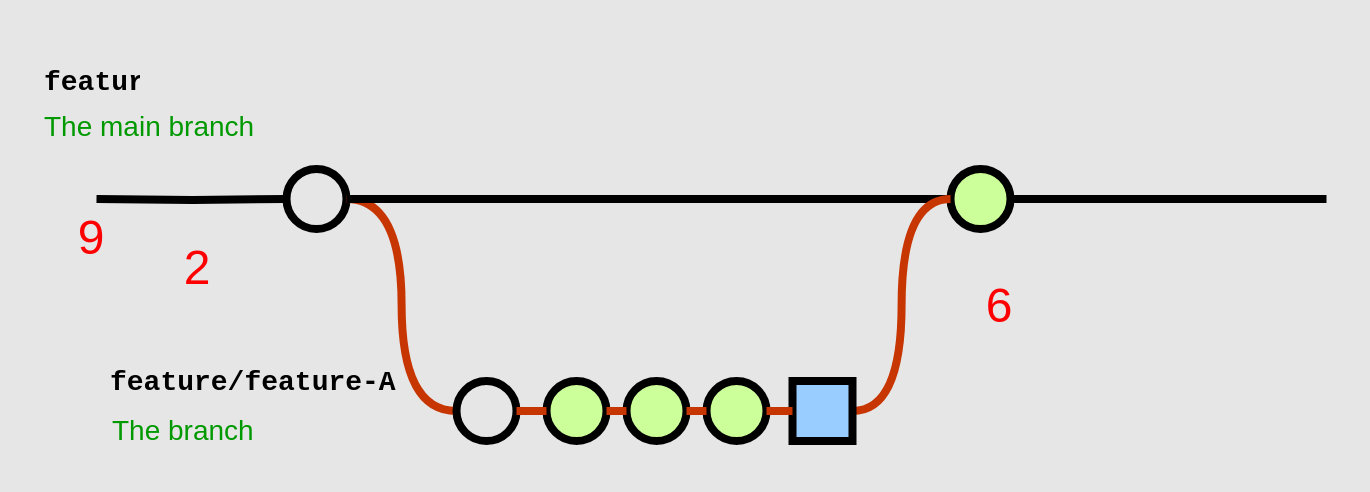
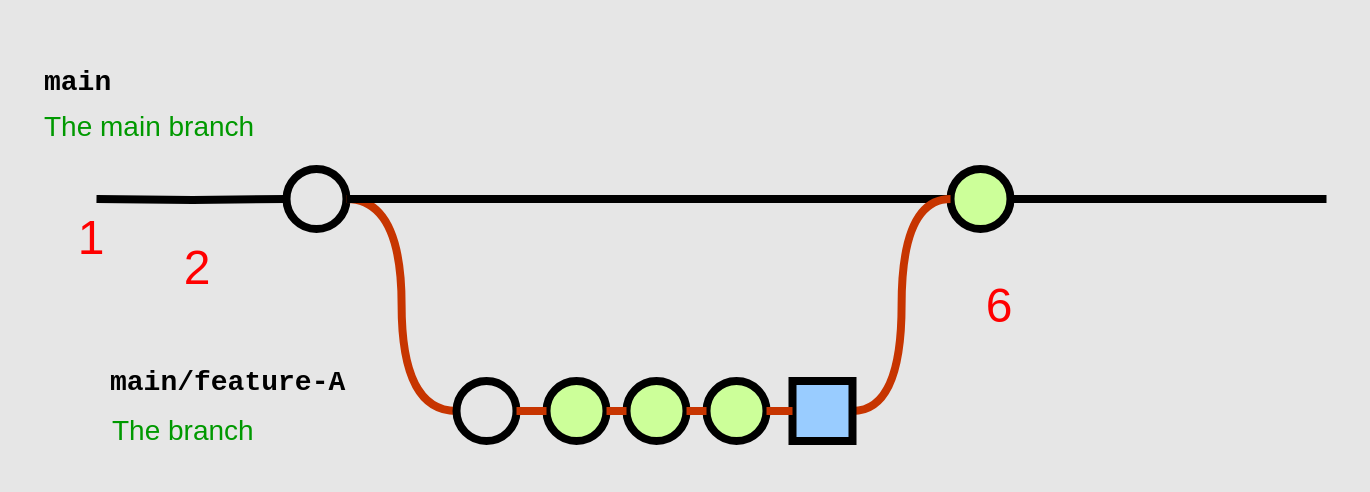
(93, 83) -> (73, 83)
(92, 225) -> (92, 225)
(244, 383) -> (217, 383)
